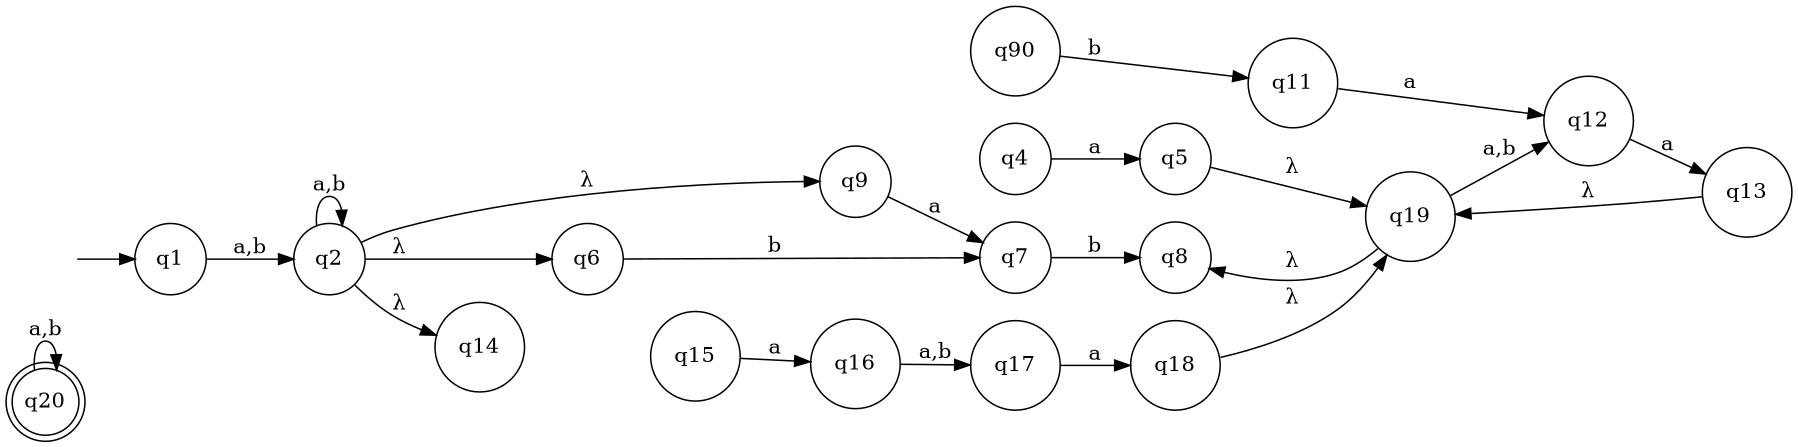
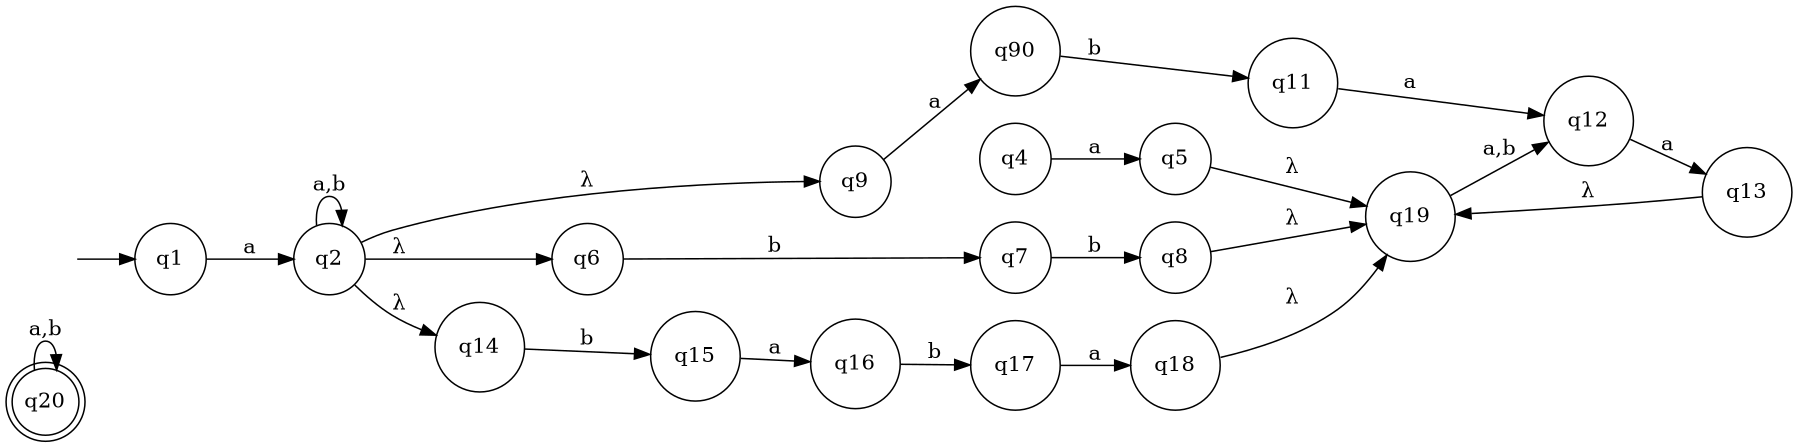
(929, 216) -> (926, 124)
(250, 248) -> (250, 248)
(1305, 280) -> (1280, 239)
none -> (580, 351)
(935, 352) -> (935, 352)
